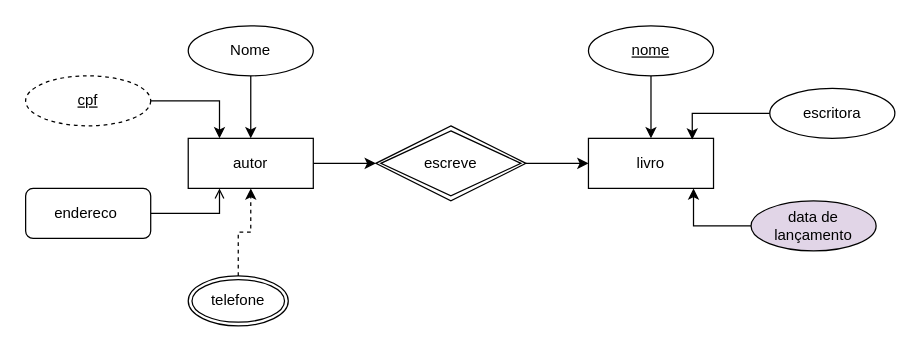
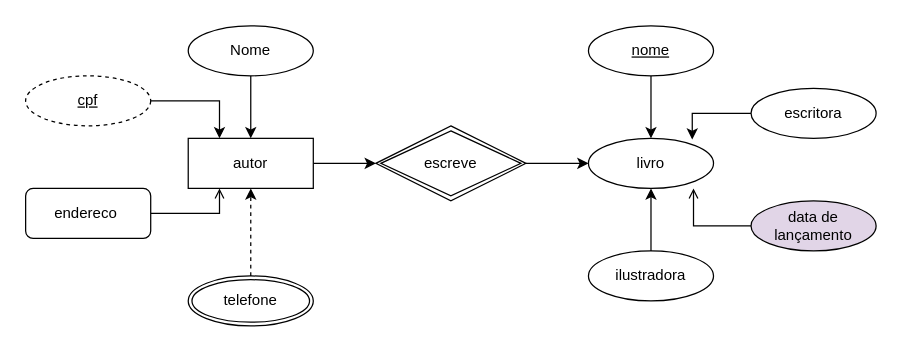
(832, 113) -> (813, 113)
(651, 163) -> (651, 163)
(693, 198) -> (693, 195)
none -> (651, 223)
none -> (651, 276)
(238, 301) -> (251, 301)
